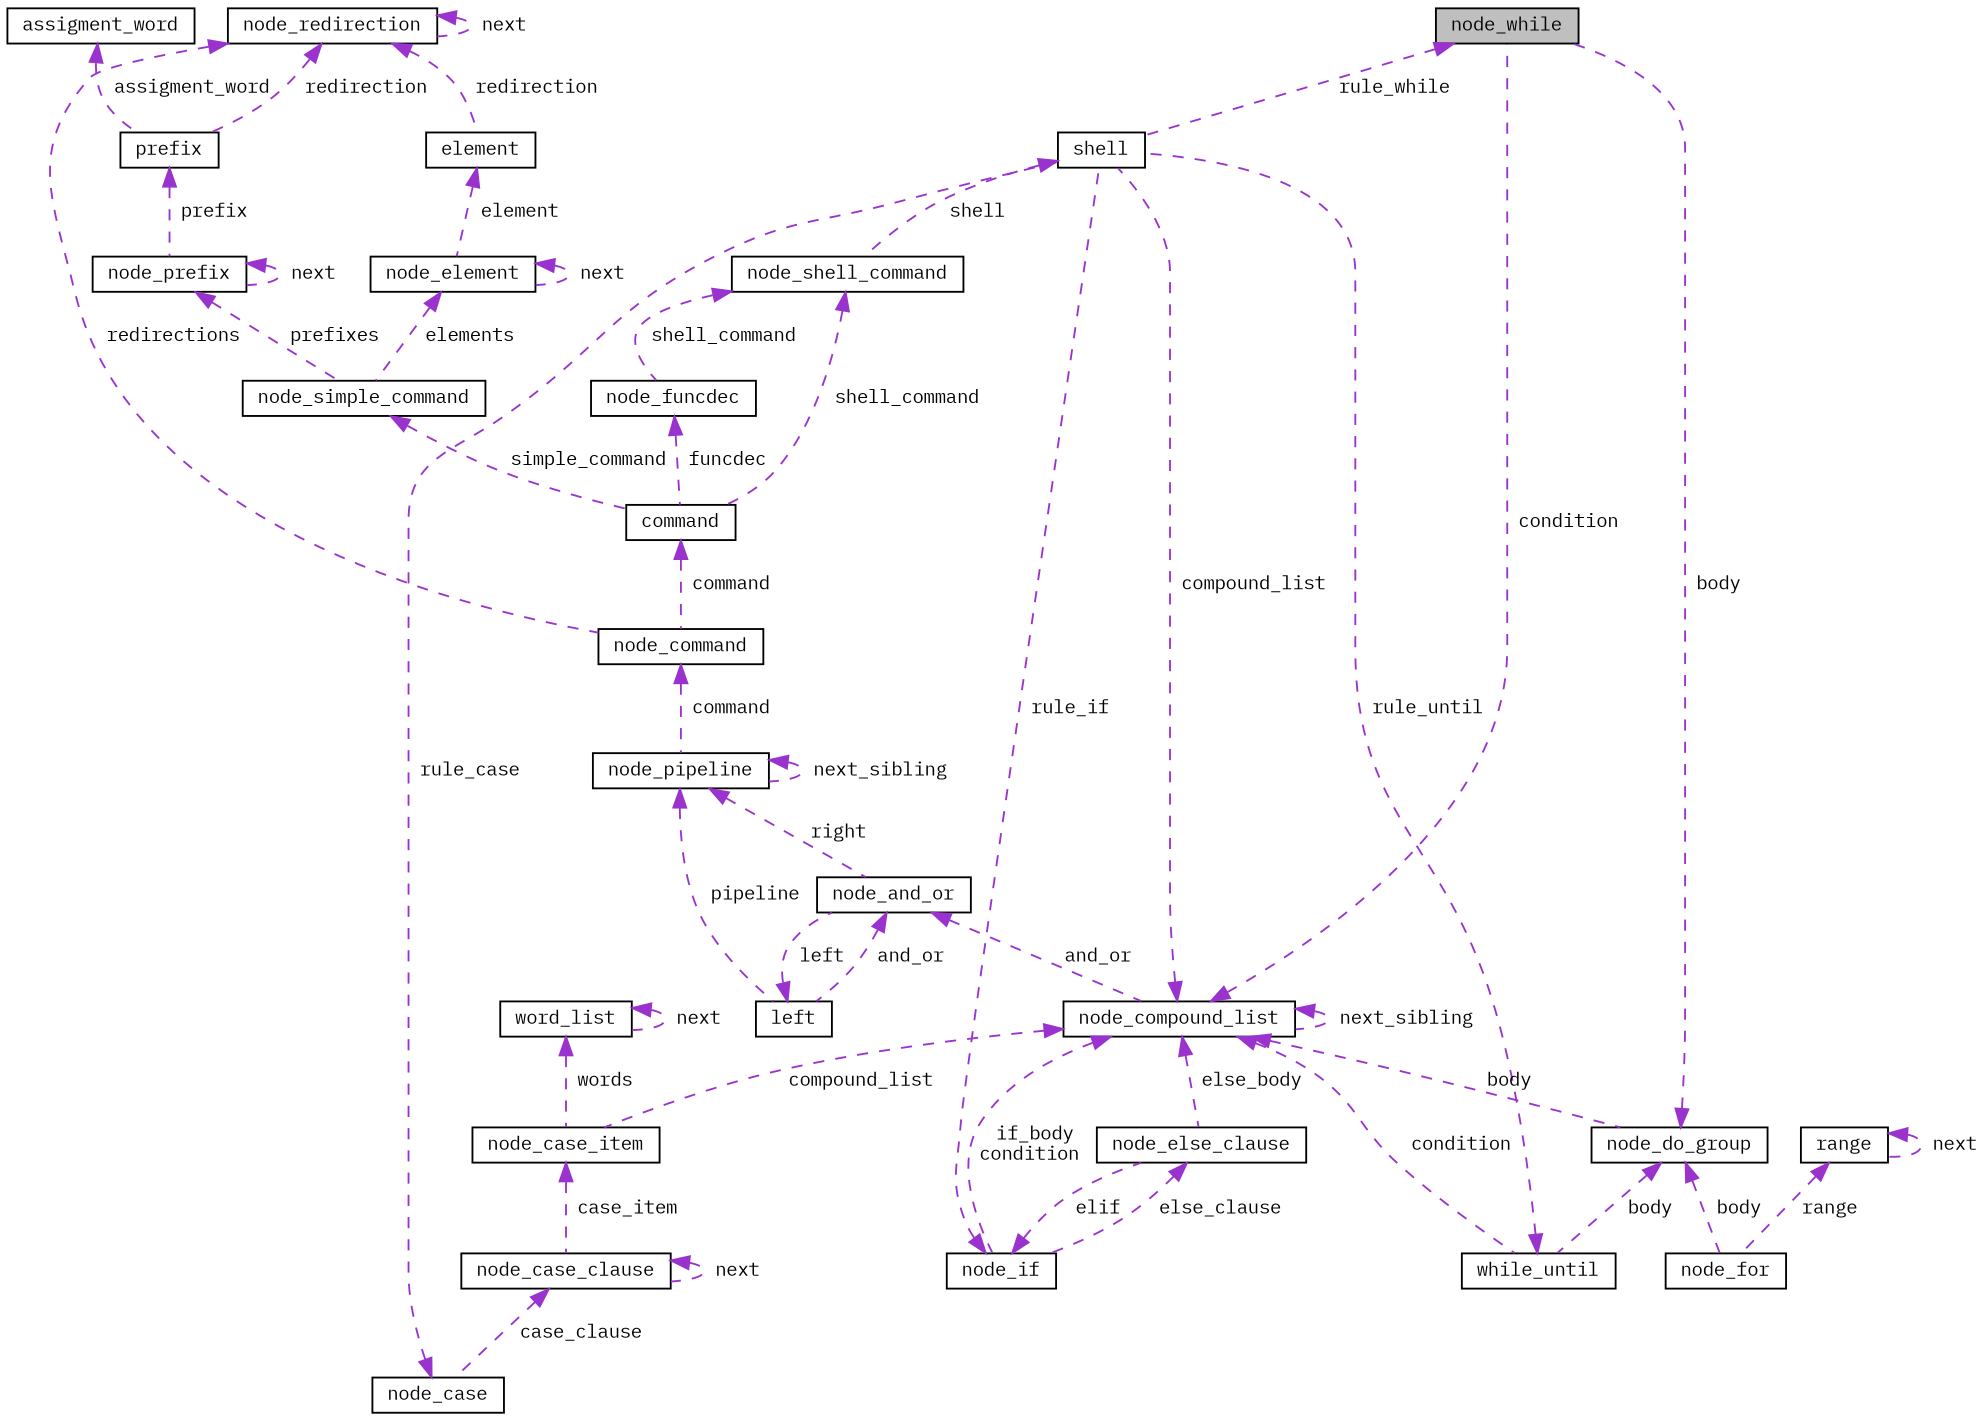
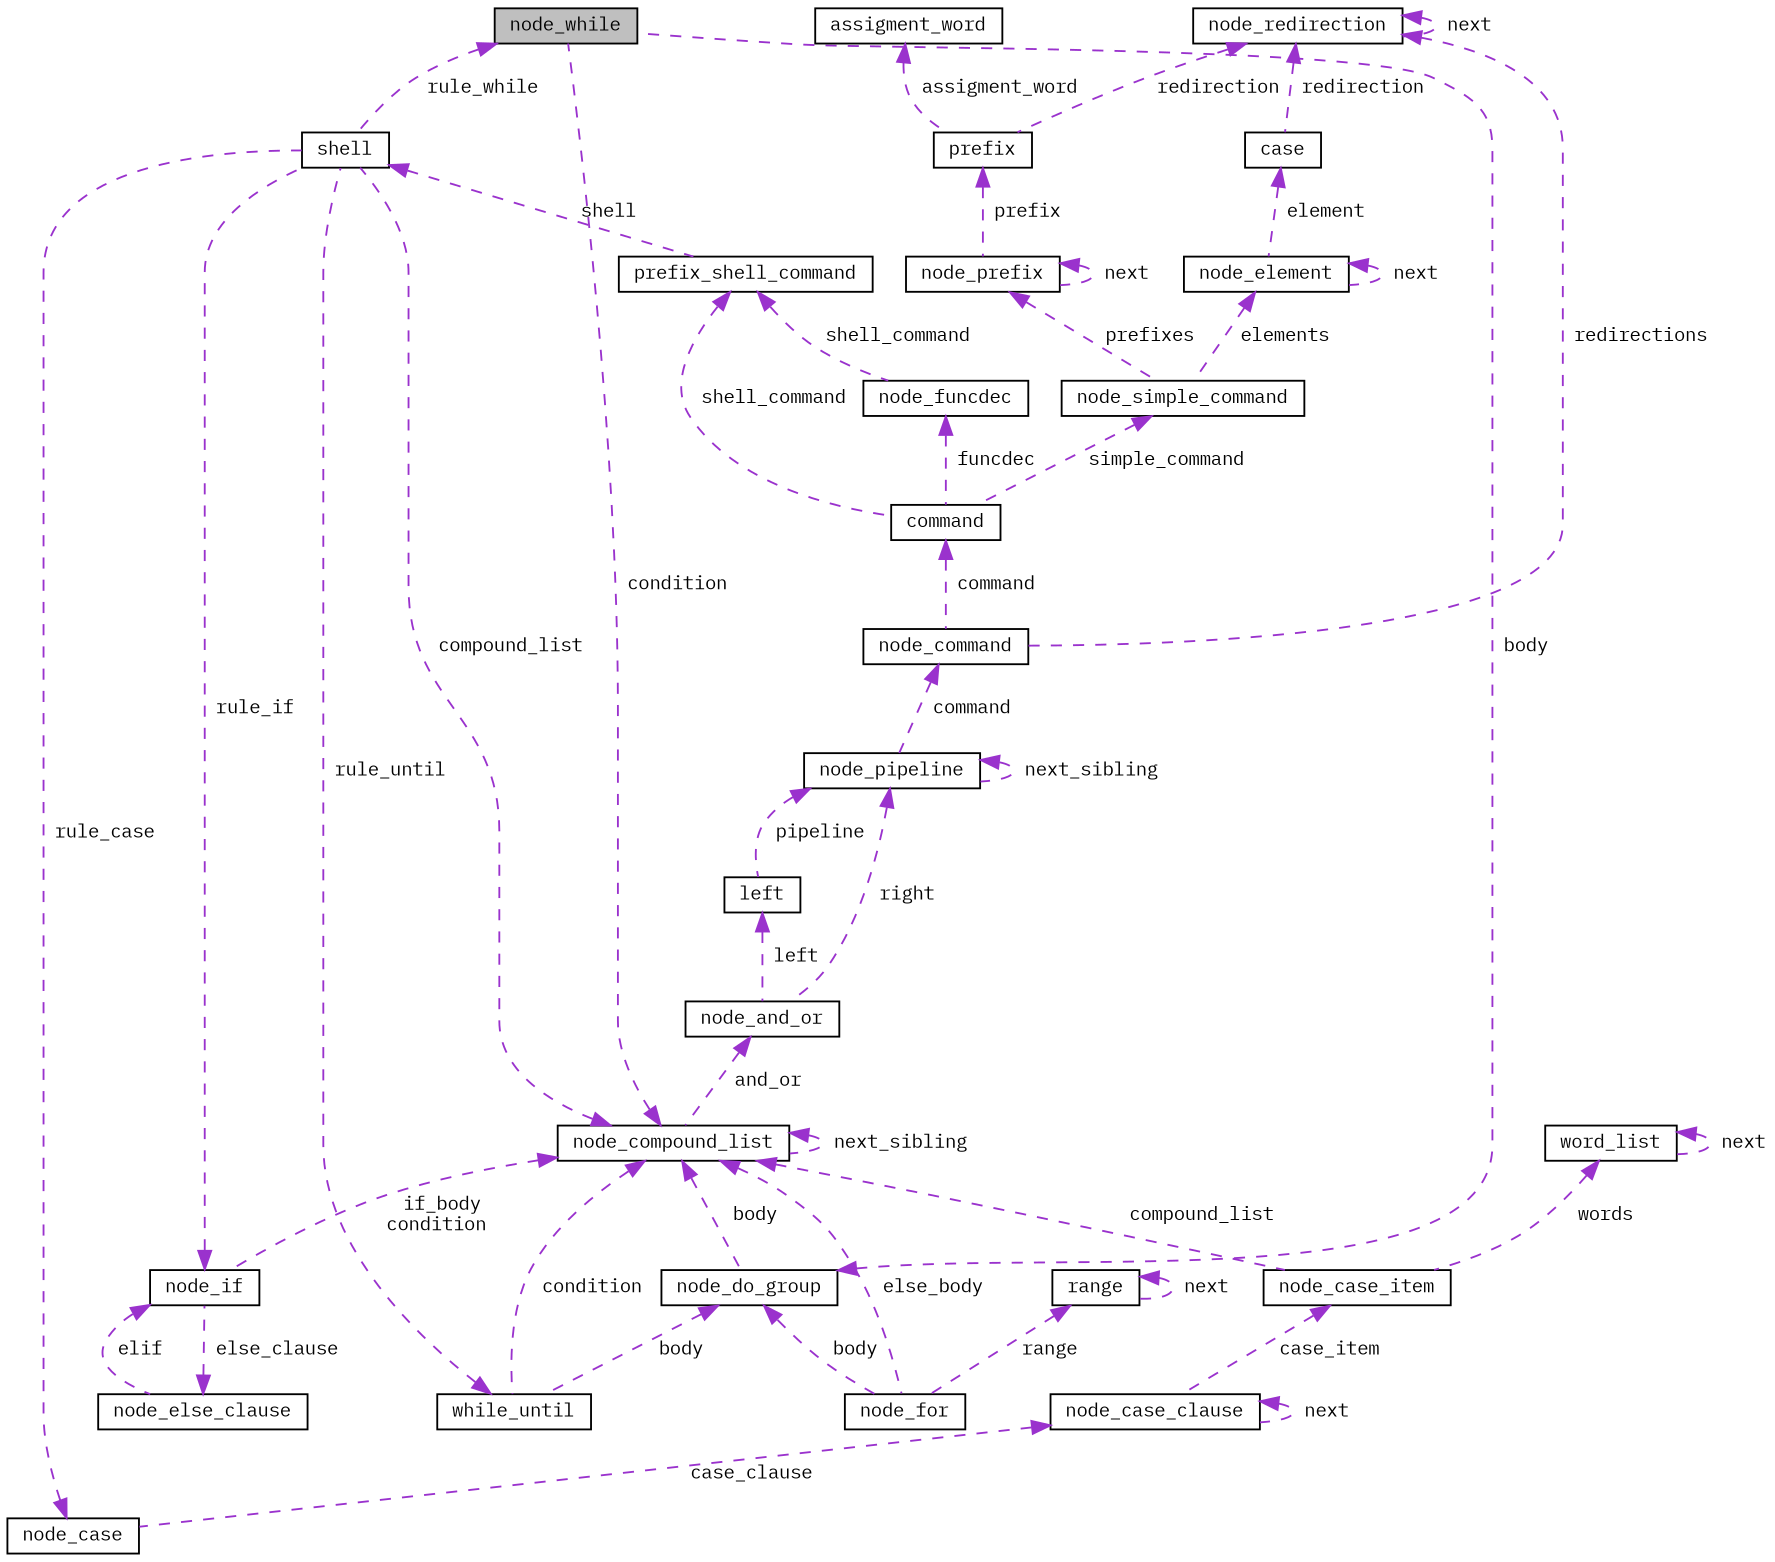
(481, 150) -> (1283, 150)
(848, 274) -> (746, 274)
(852, 969) -> none
(1192, 1091) -> (849, 1259)
